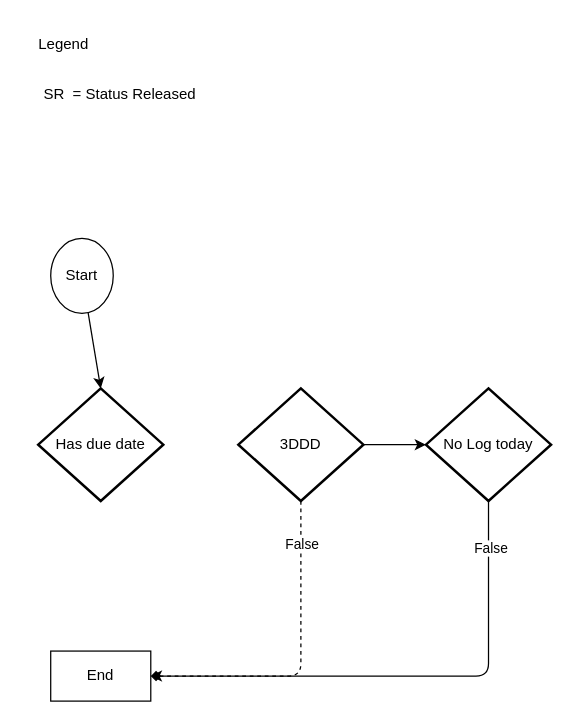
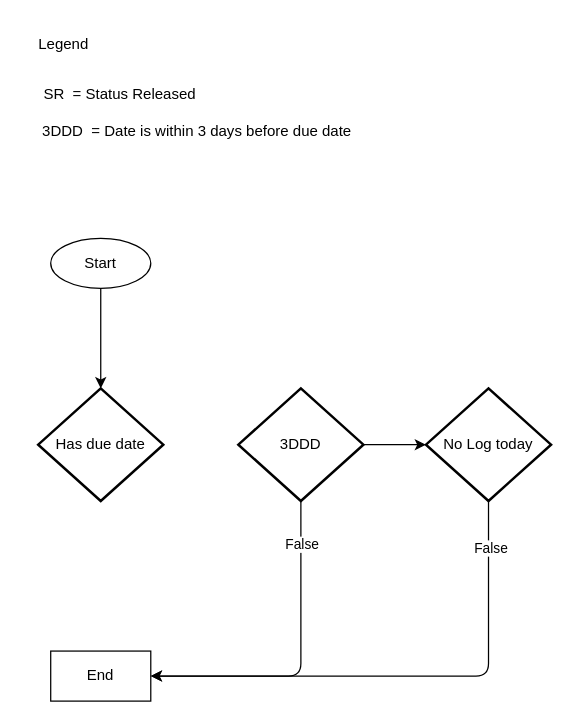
none -> (194, 132)
(82, 276) -> (101, 263)
(301, 612) -> (301, 612)
(295, 676) -> (295, 676)
